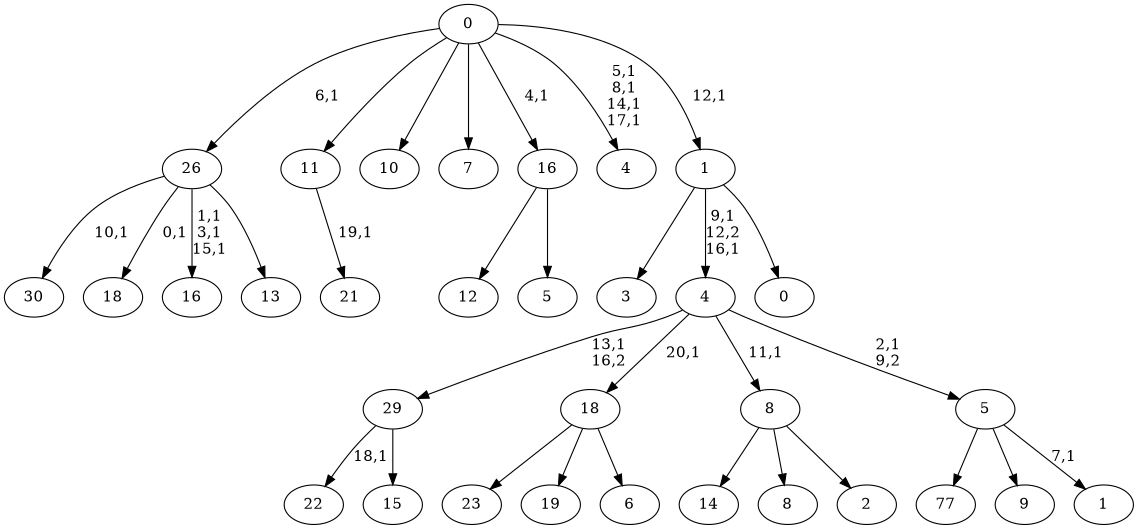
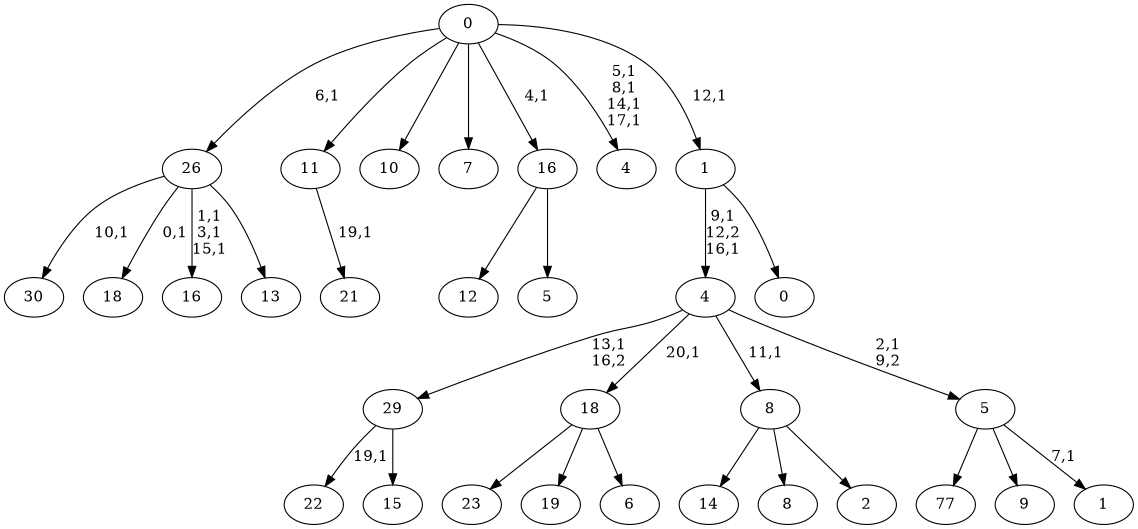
(627, 297) -> none
(371, 457) -> (371, 457)
